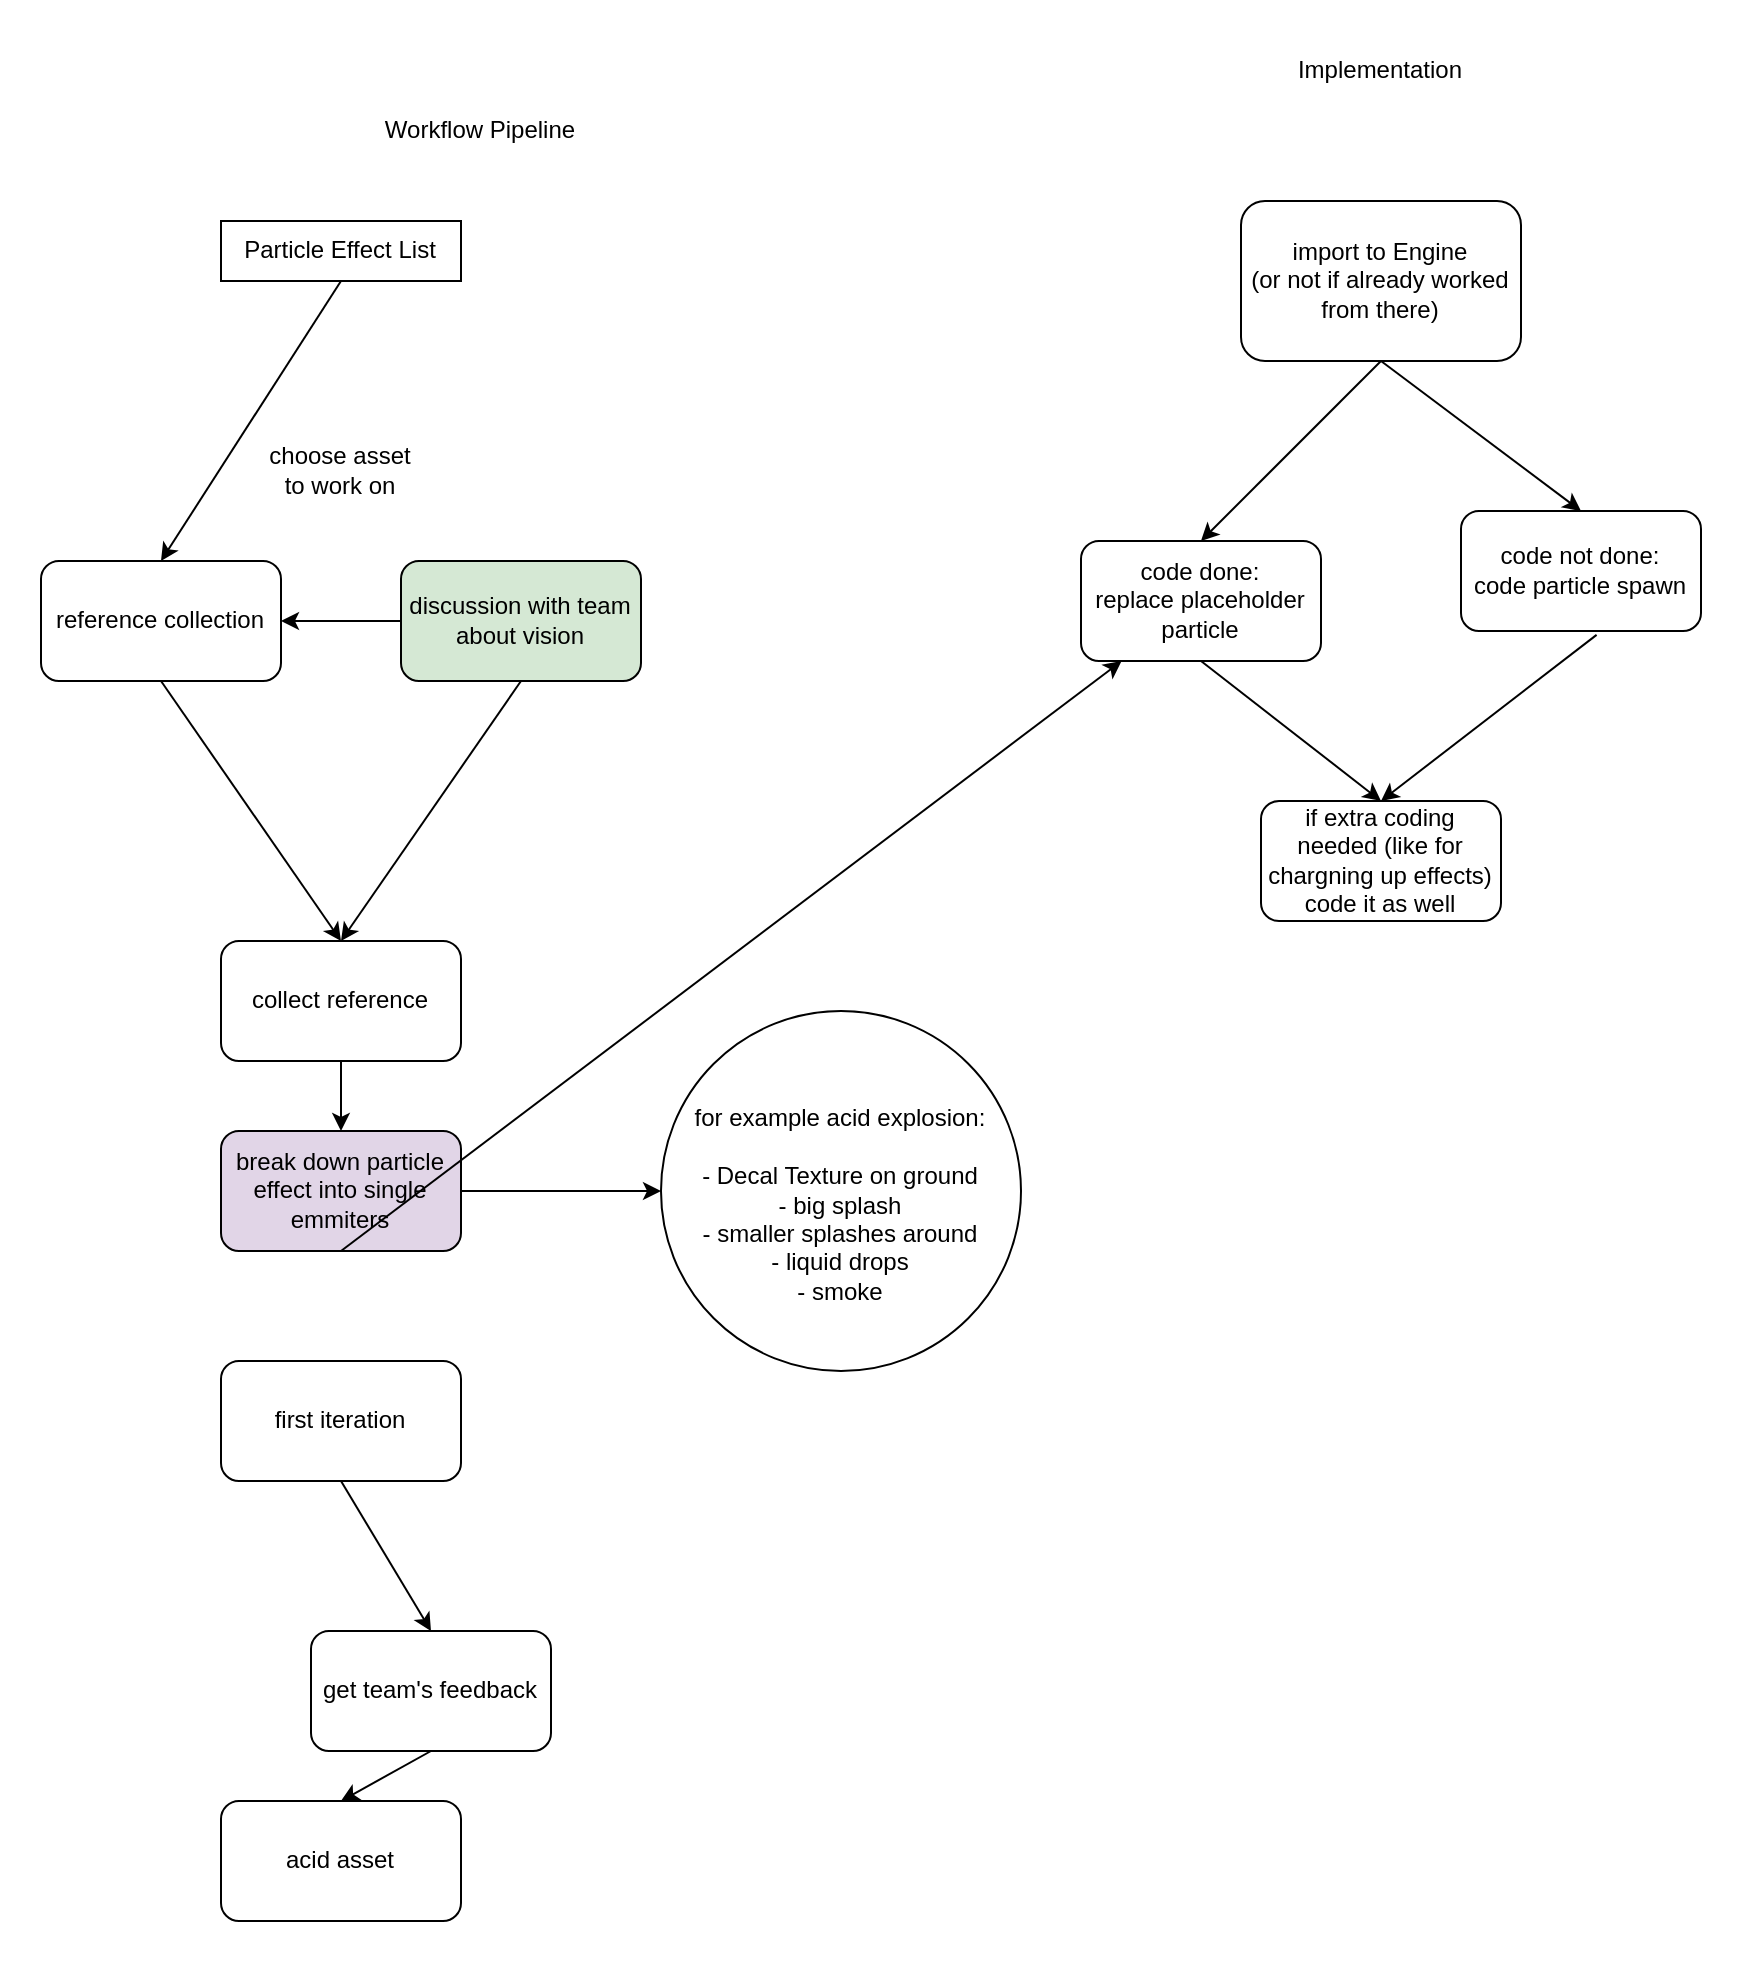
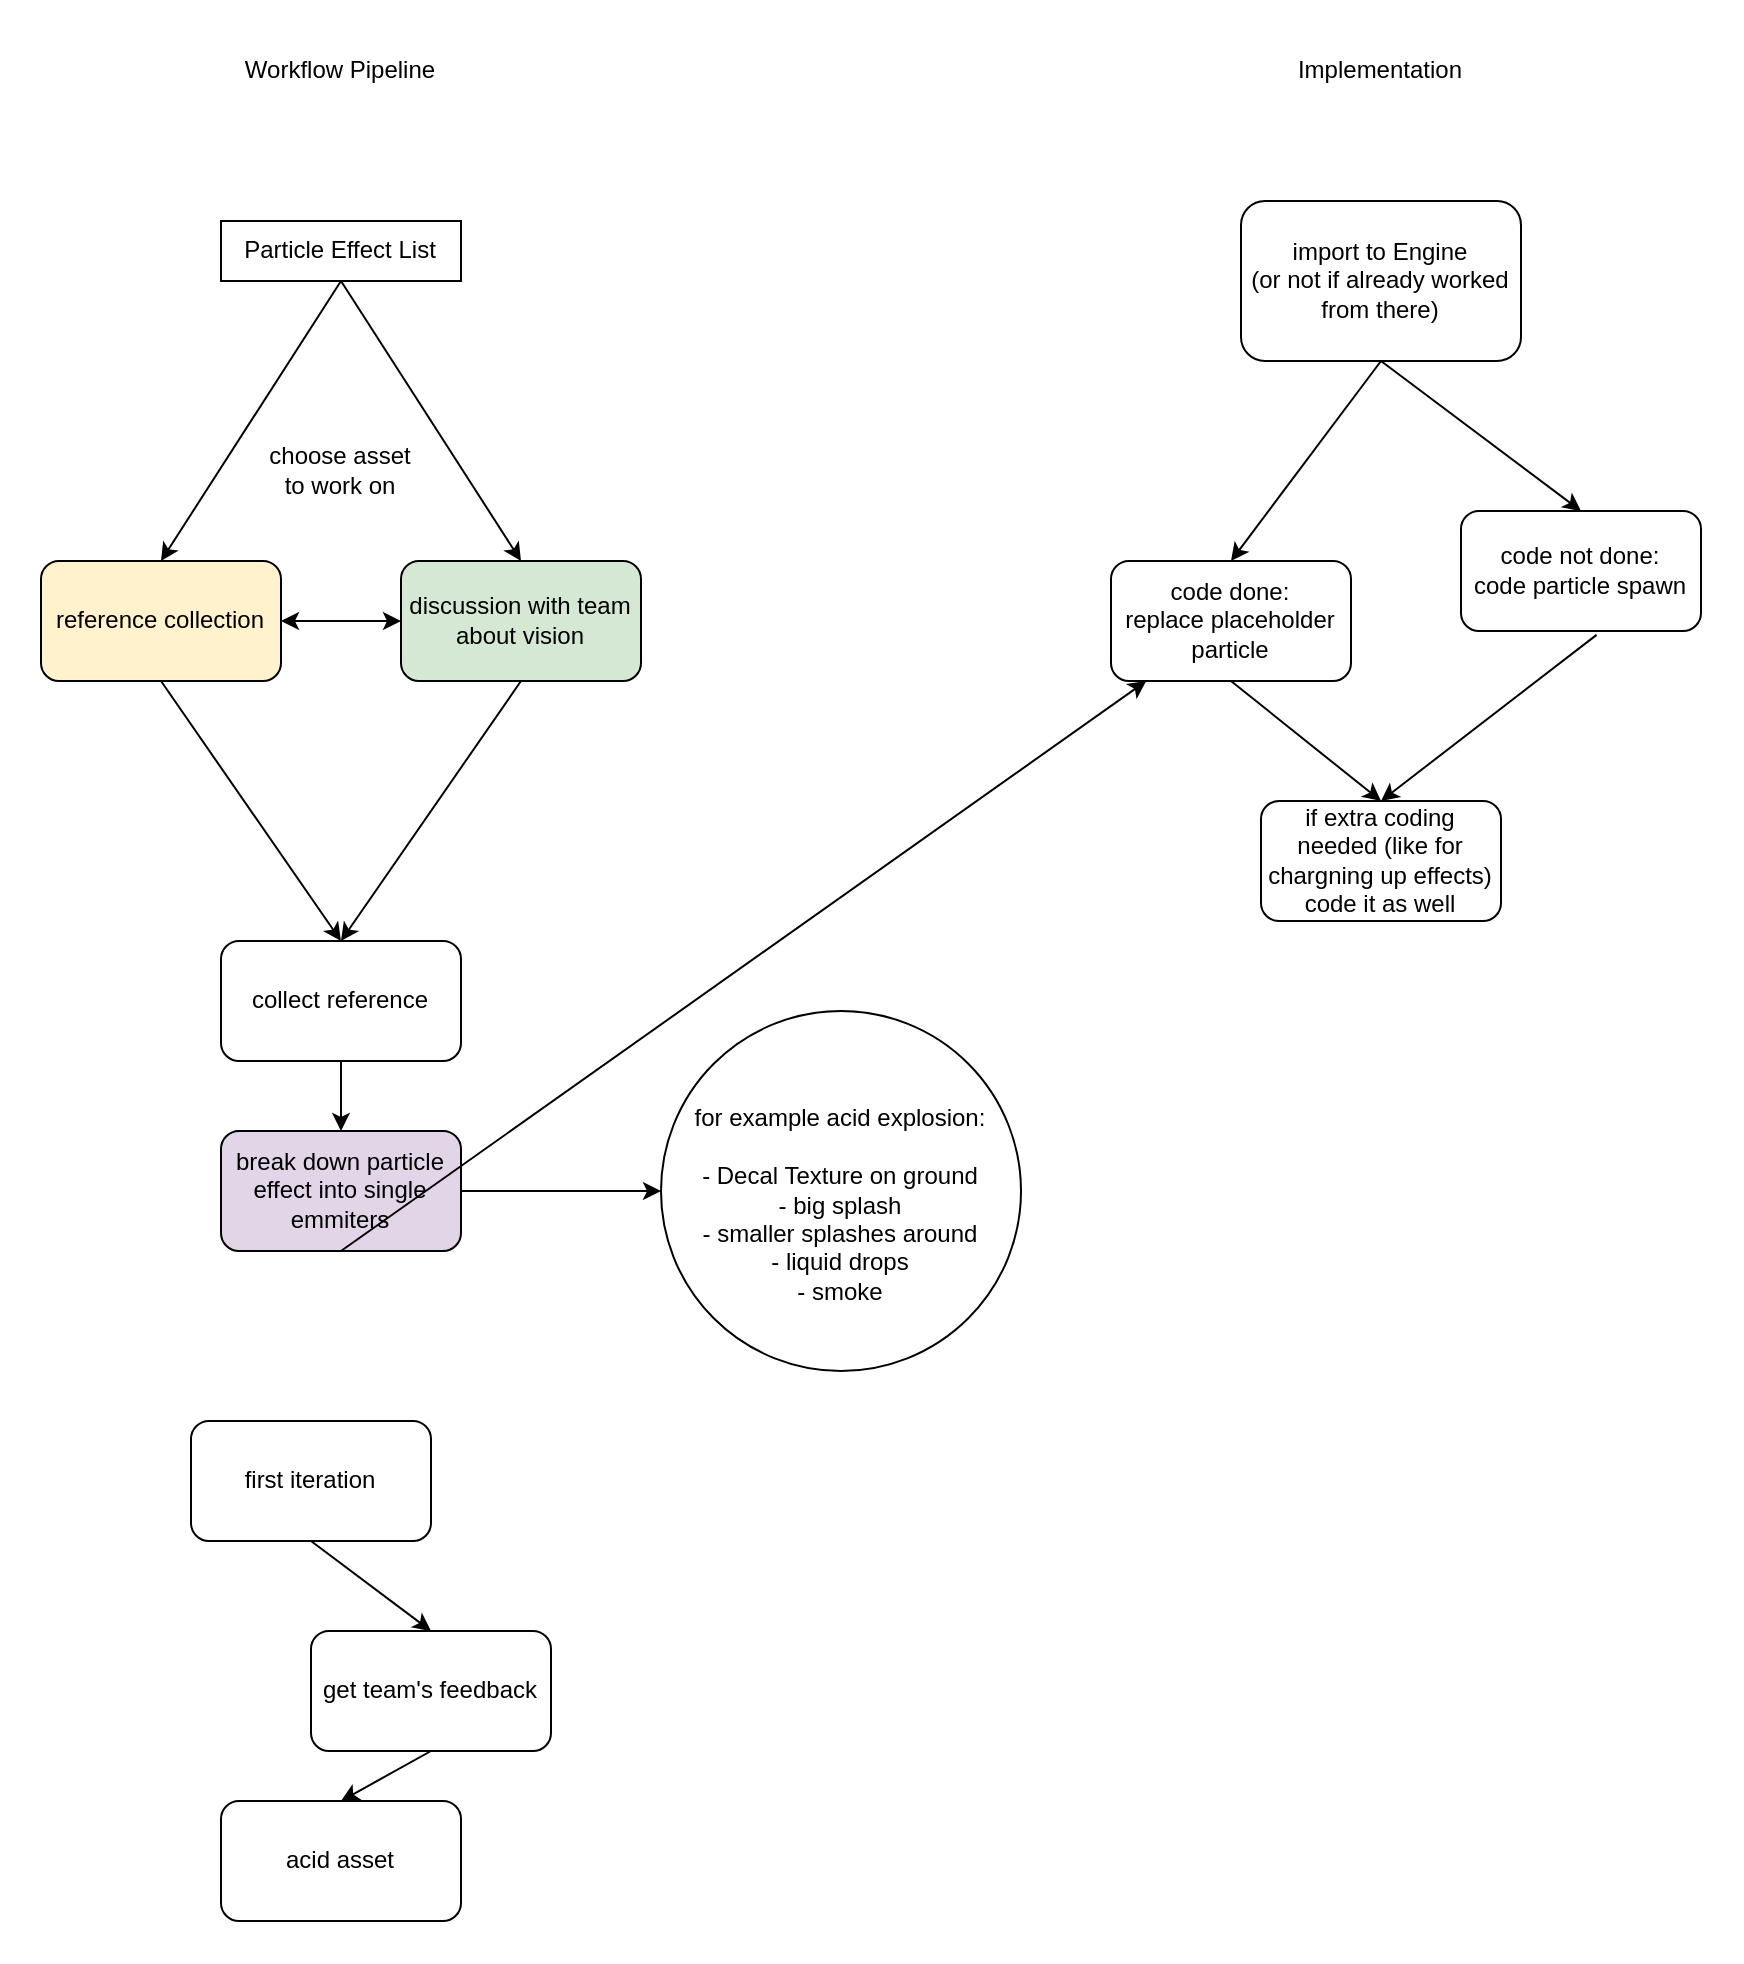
(481, 131) -> (341, 71)
none -> (429, 417)
(1201, 601) -> (1231, 621)
(161, 621) -> (161, 621)
(391, 621) -> (386, 621)
(341, 1421) -> (311, 1481)
